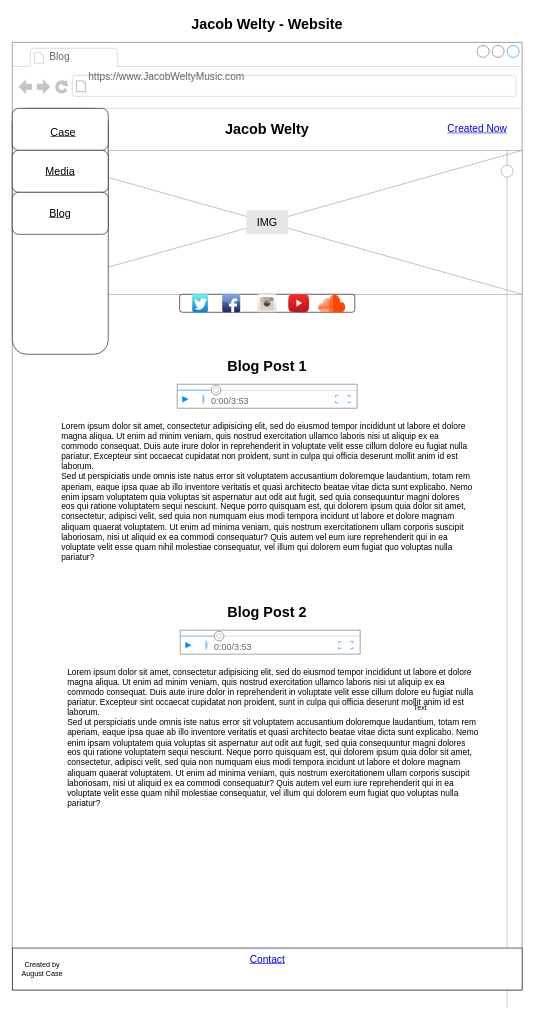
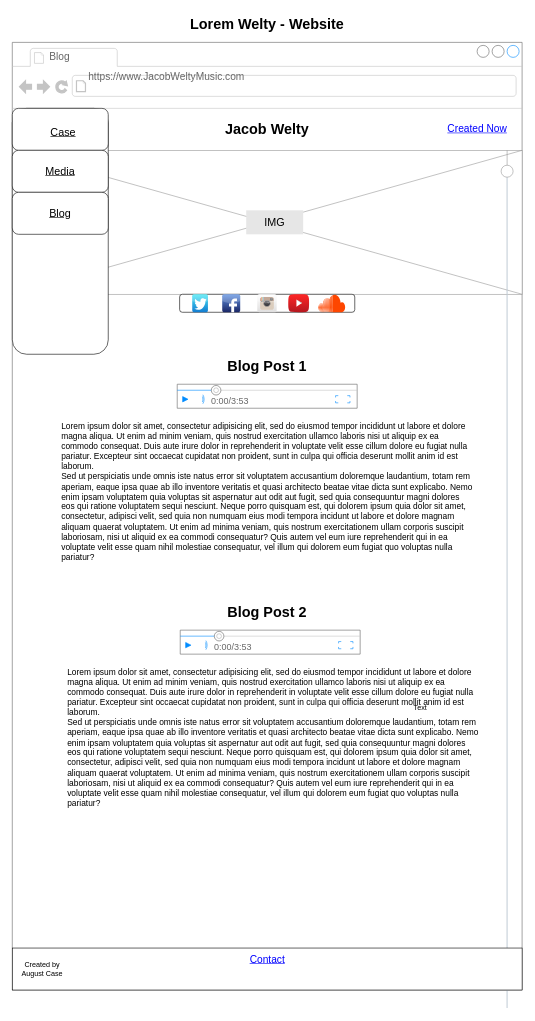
(267, 21) -> (267, 21)
(267, 222) -> (275, 222)
